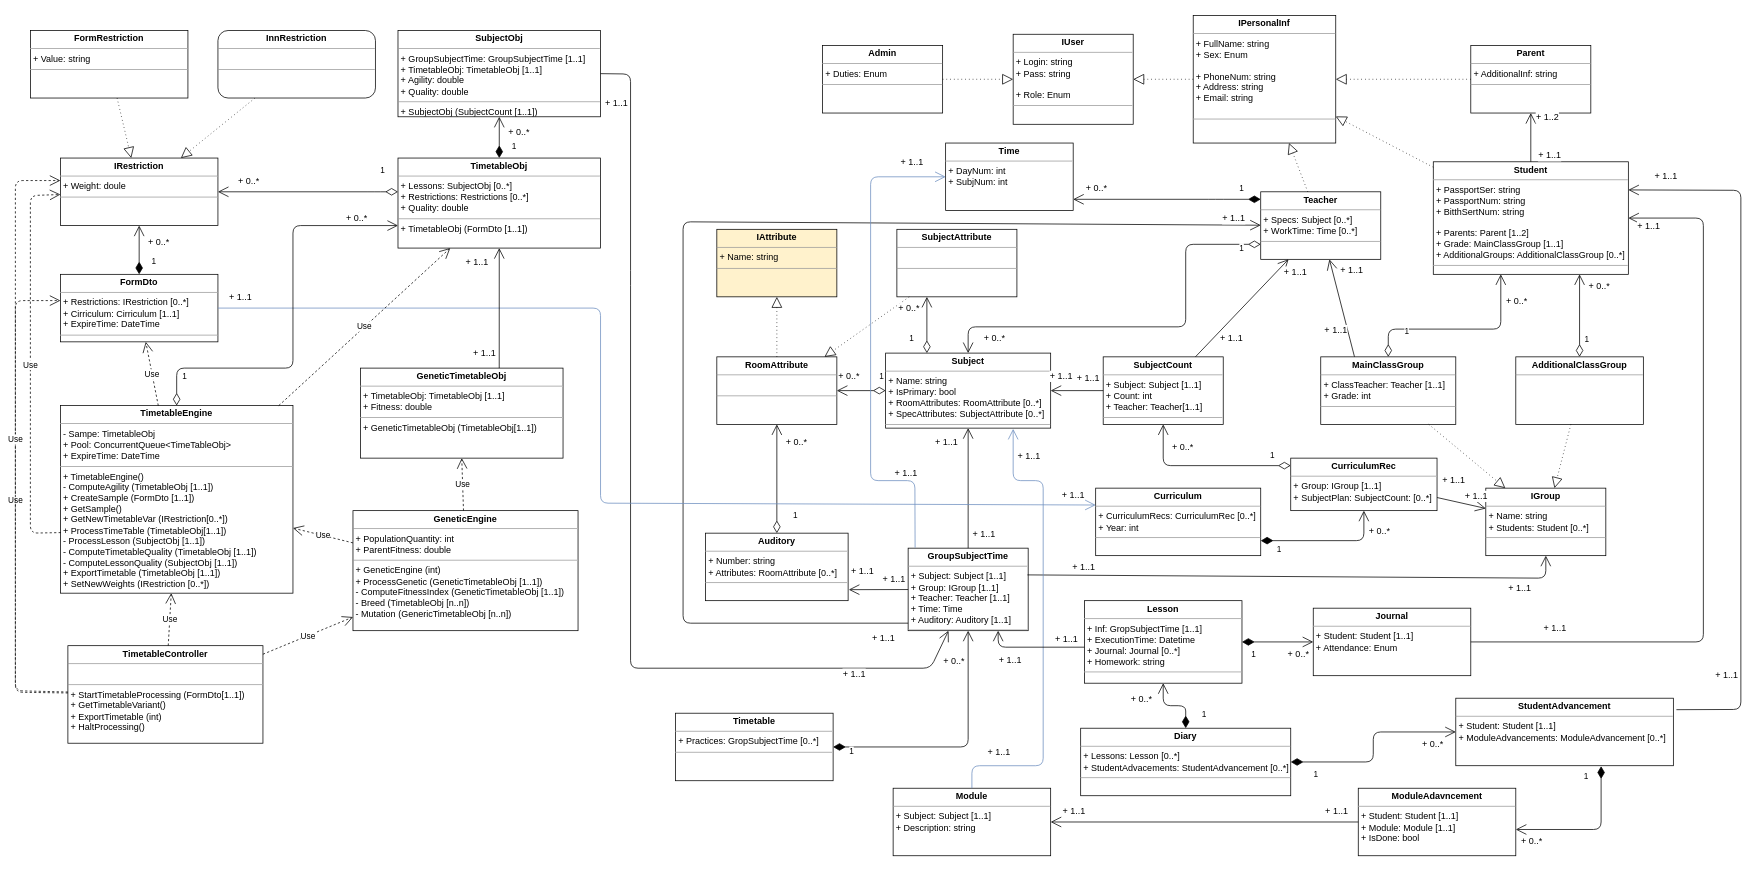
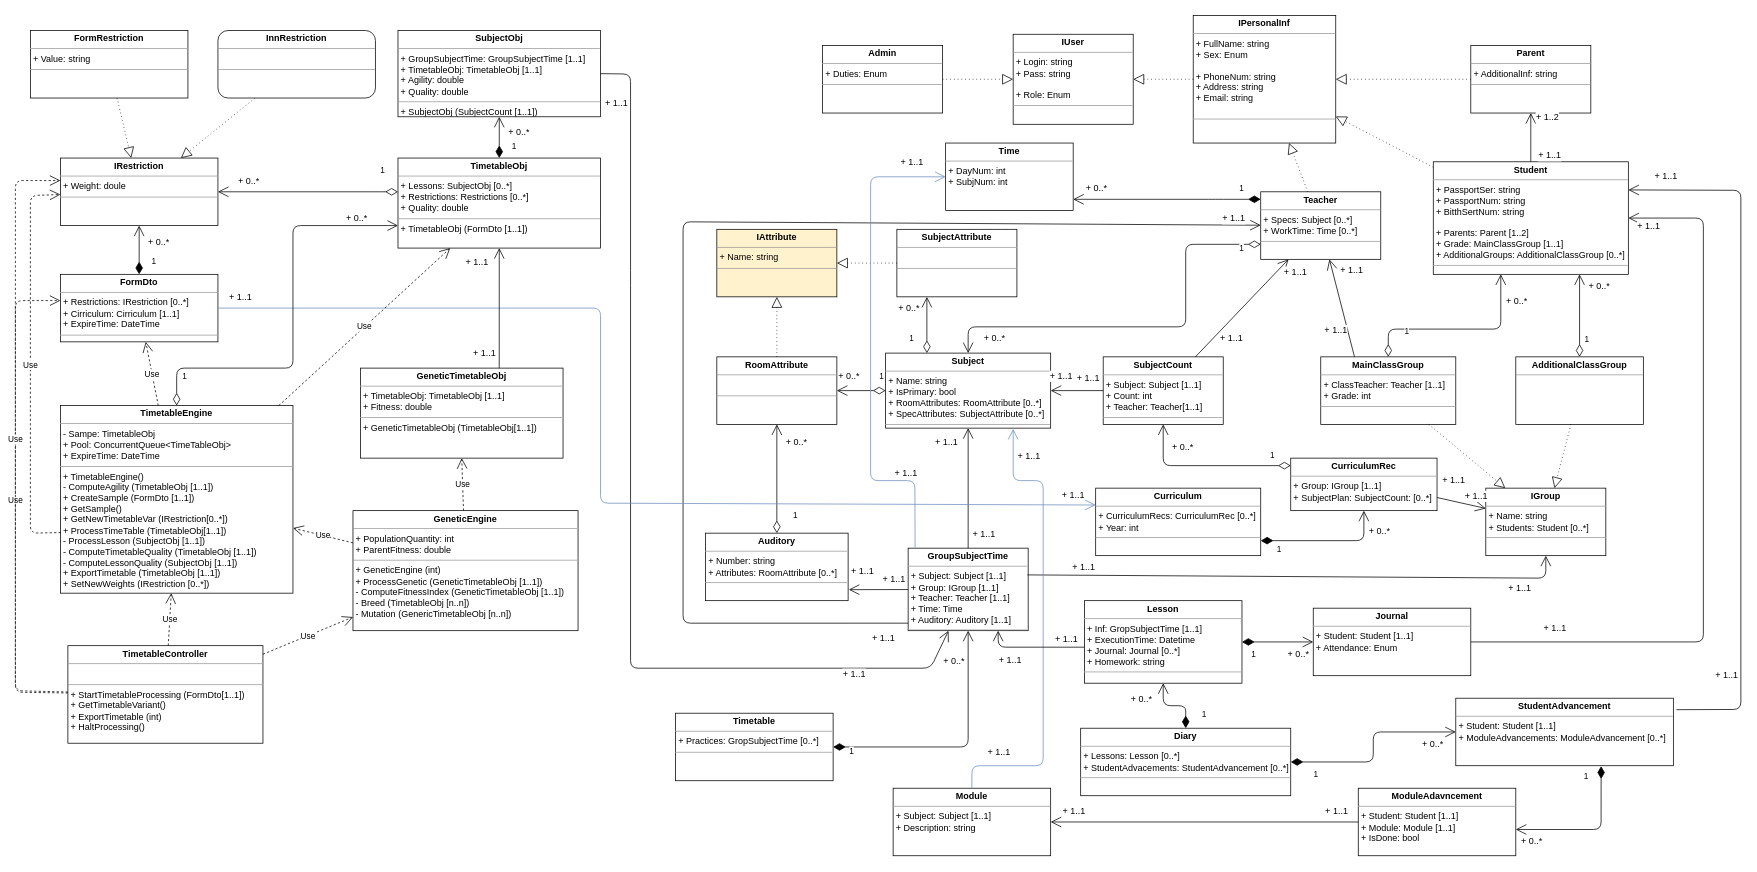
(881, 316) -> (848, 263)
